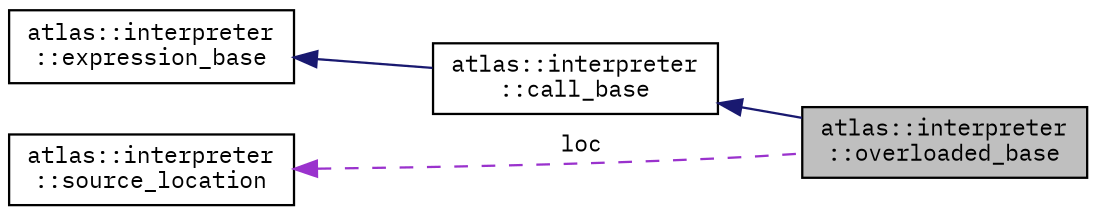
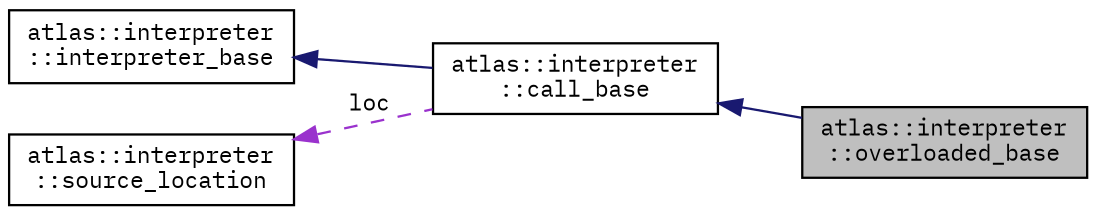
(152, 47) -> (152, 47)
(560, 164) -> (375, 122)
